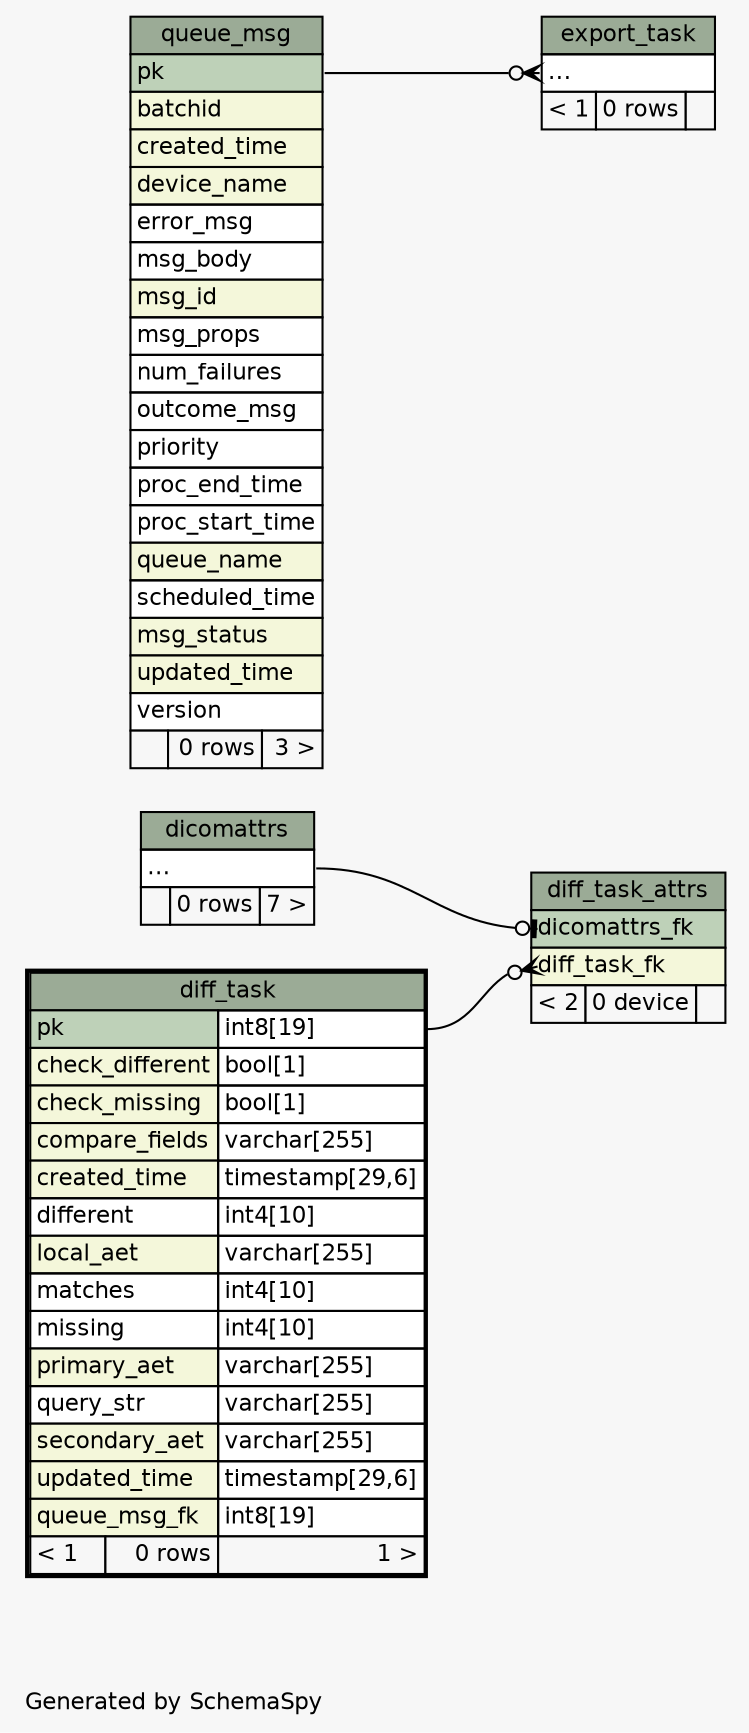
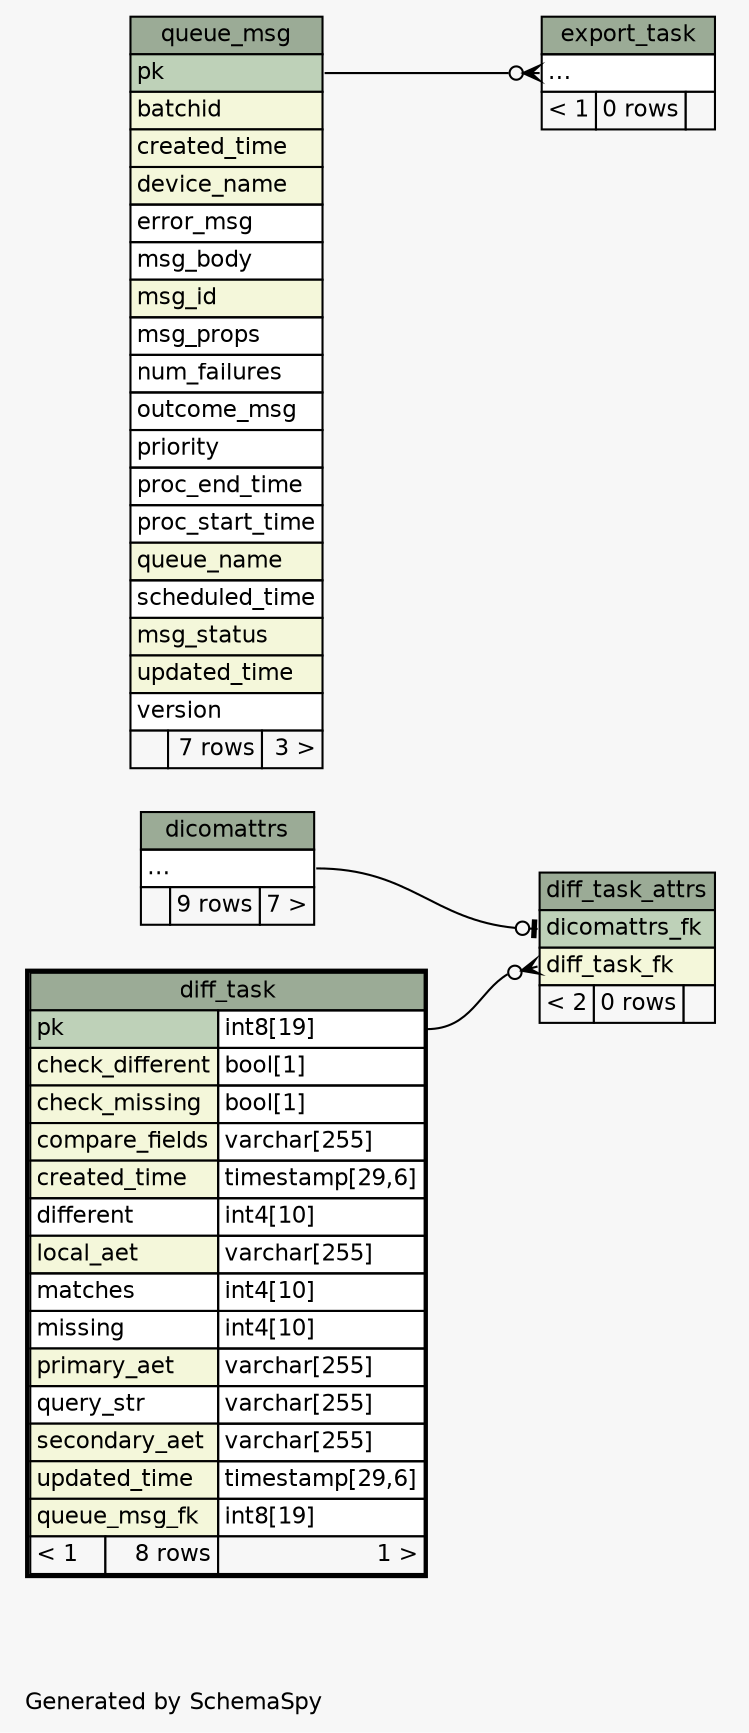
(217, 748) -> (217, 748)
(215, 905) -> (215, 905)
(641, 1003) -> (639, 1003)
(173, 1554) -> (173, 1554)
